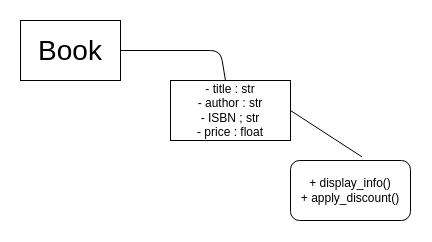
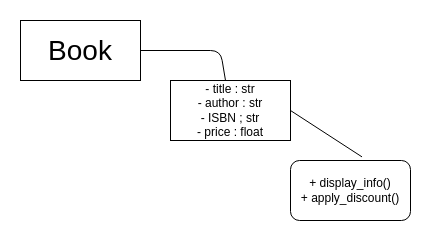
(71, 51) -> (81, 51)
